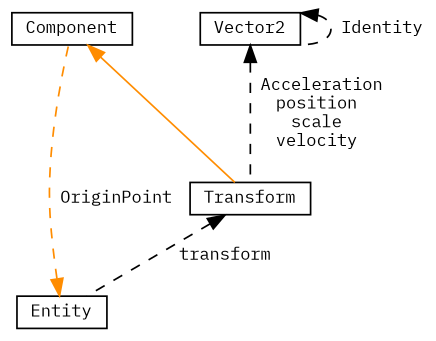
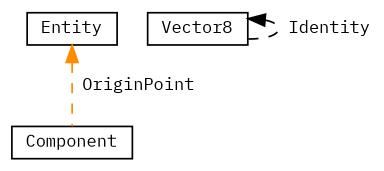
(250, 29) -> (198, 29)
(250, 199) -> none
